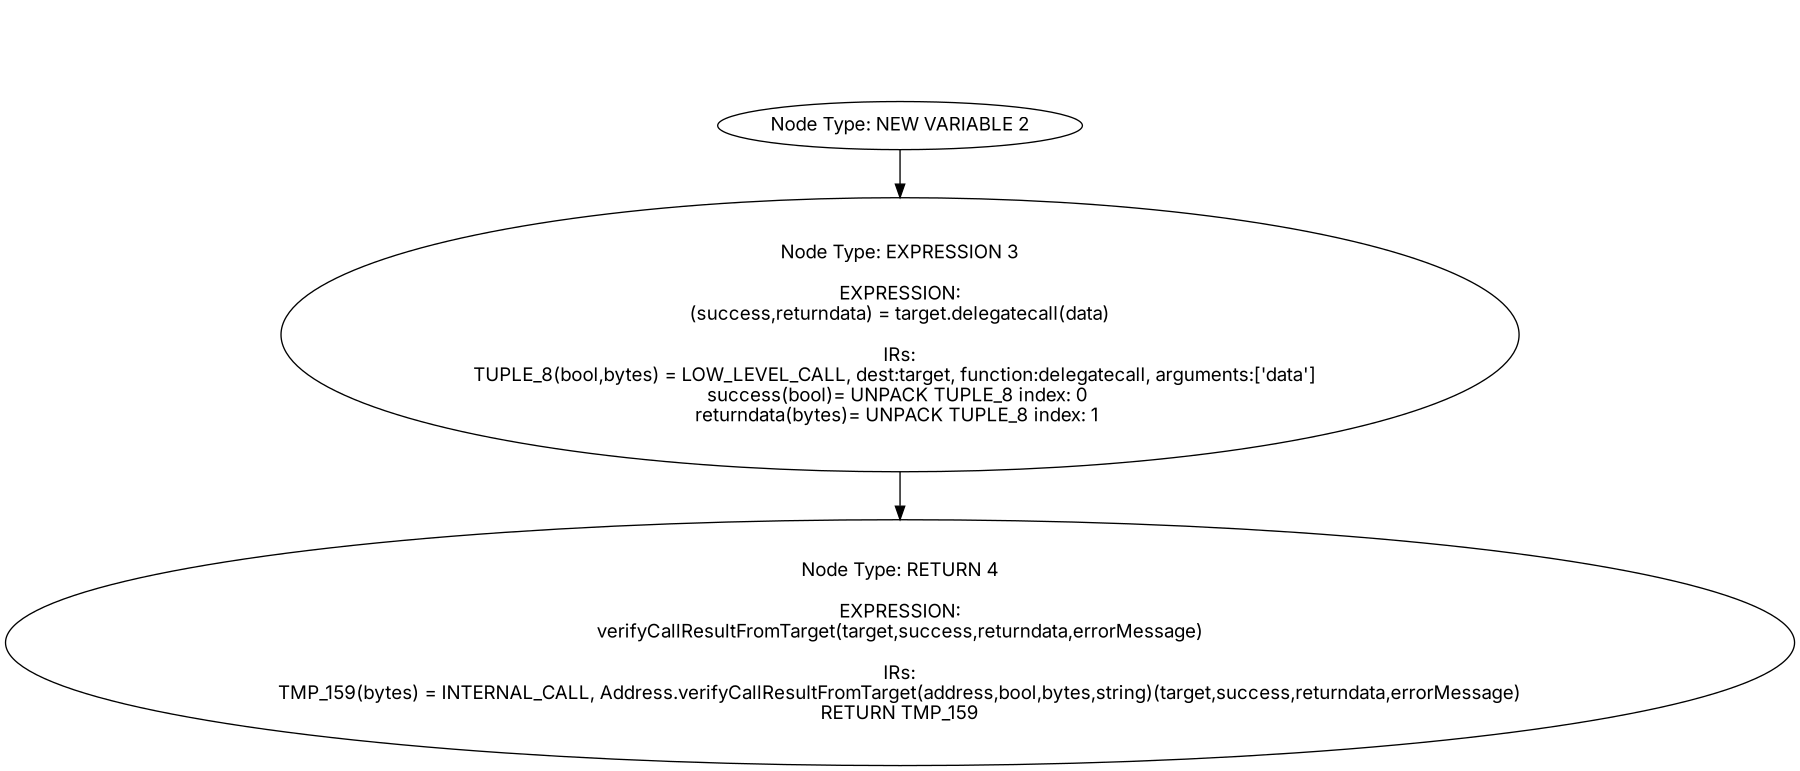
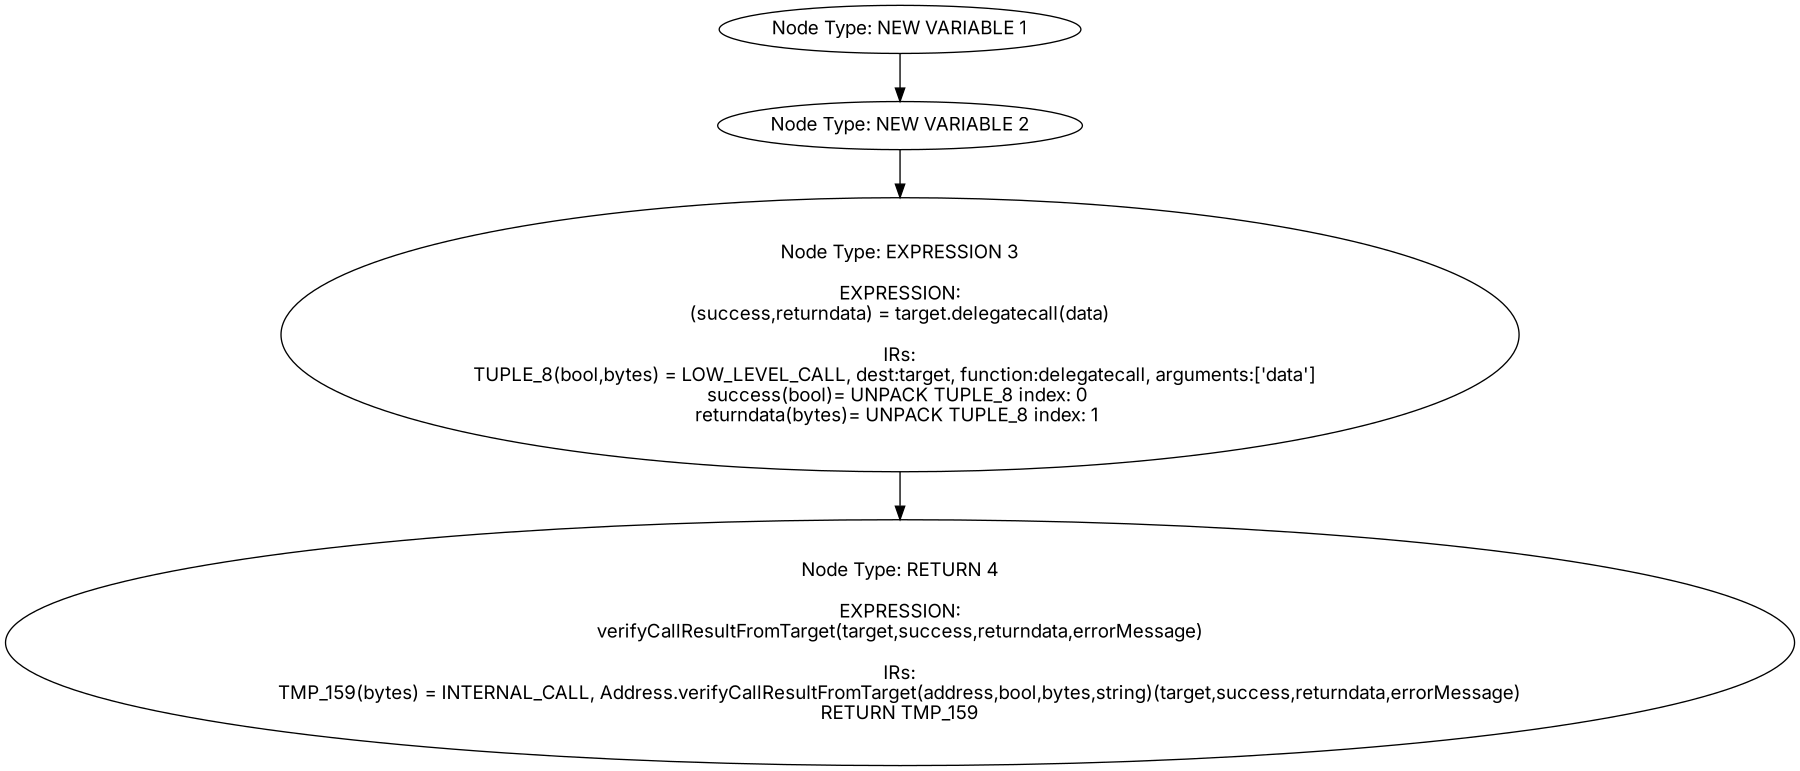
none -> (900, 29)
